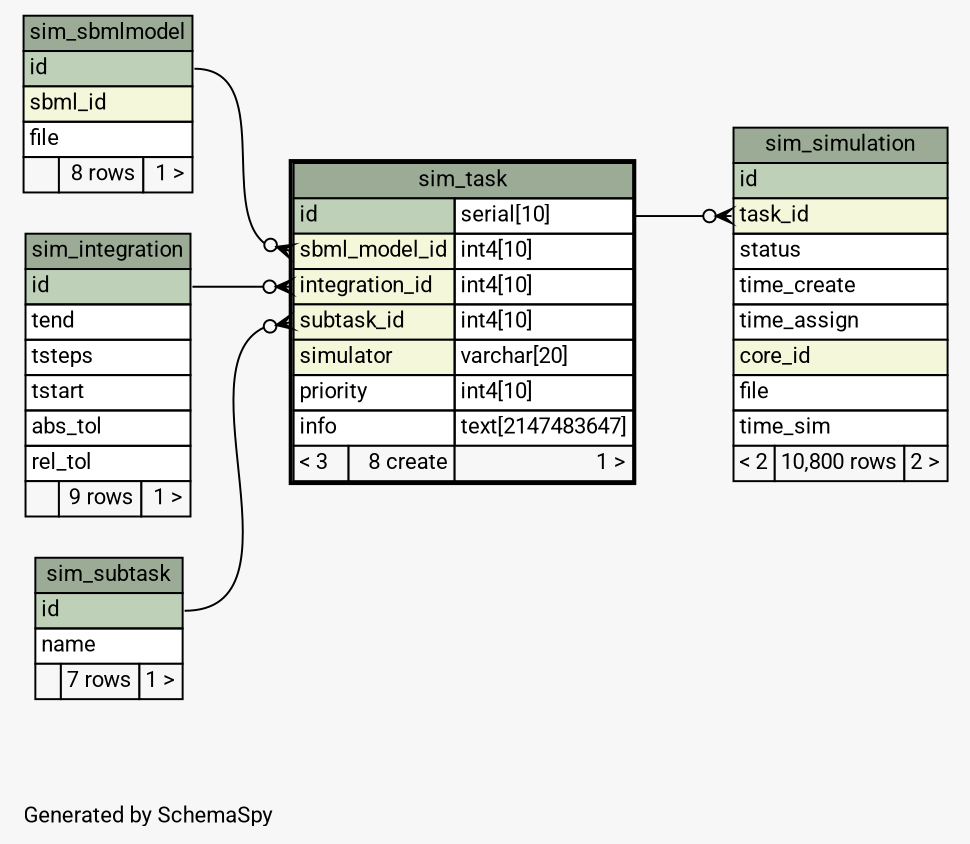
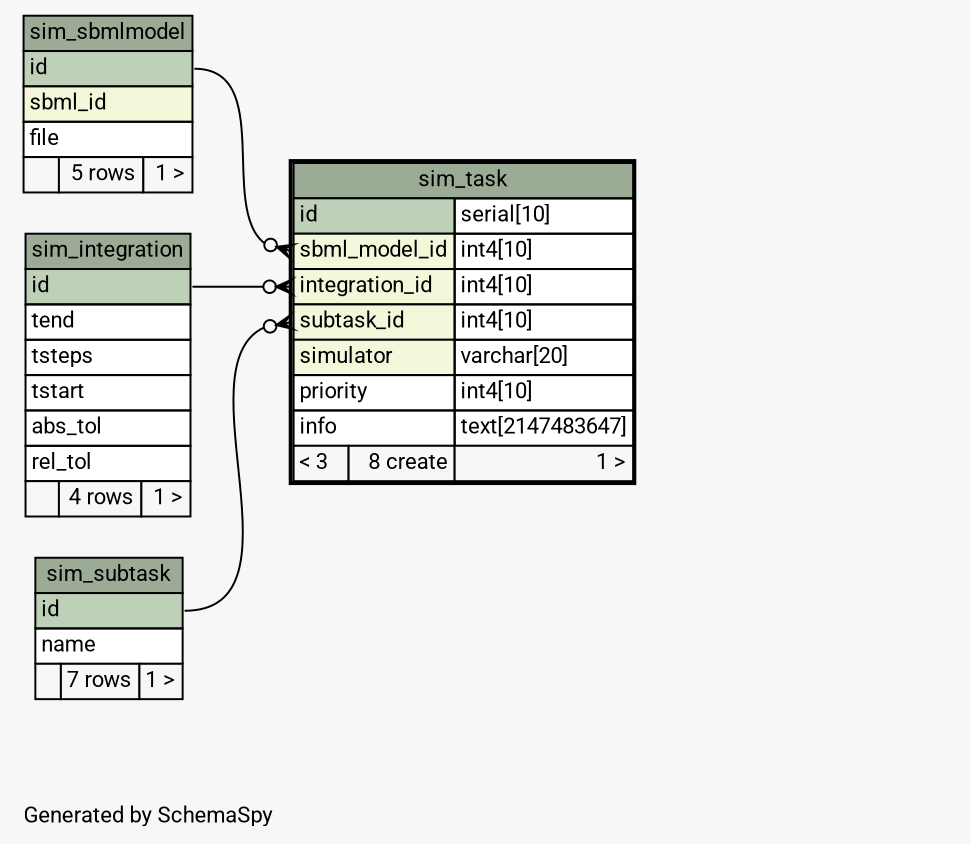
(104, 174) -> (104, 174)
(840, 304) -> none
(102, 498) -> (102, 498)
